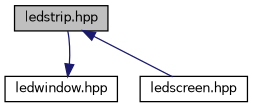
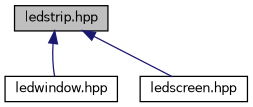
(70, 47) -> (53, 60)
